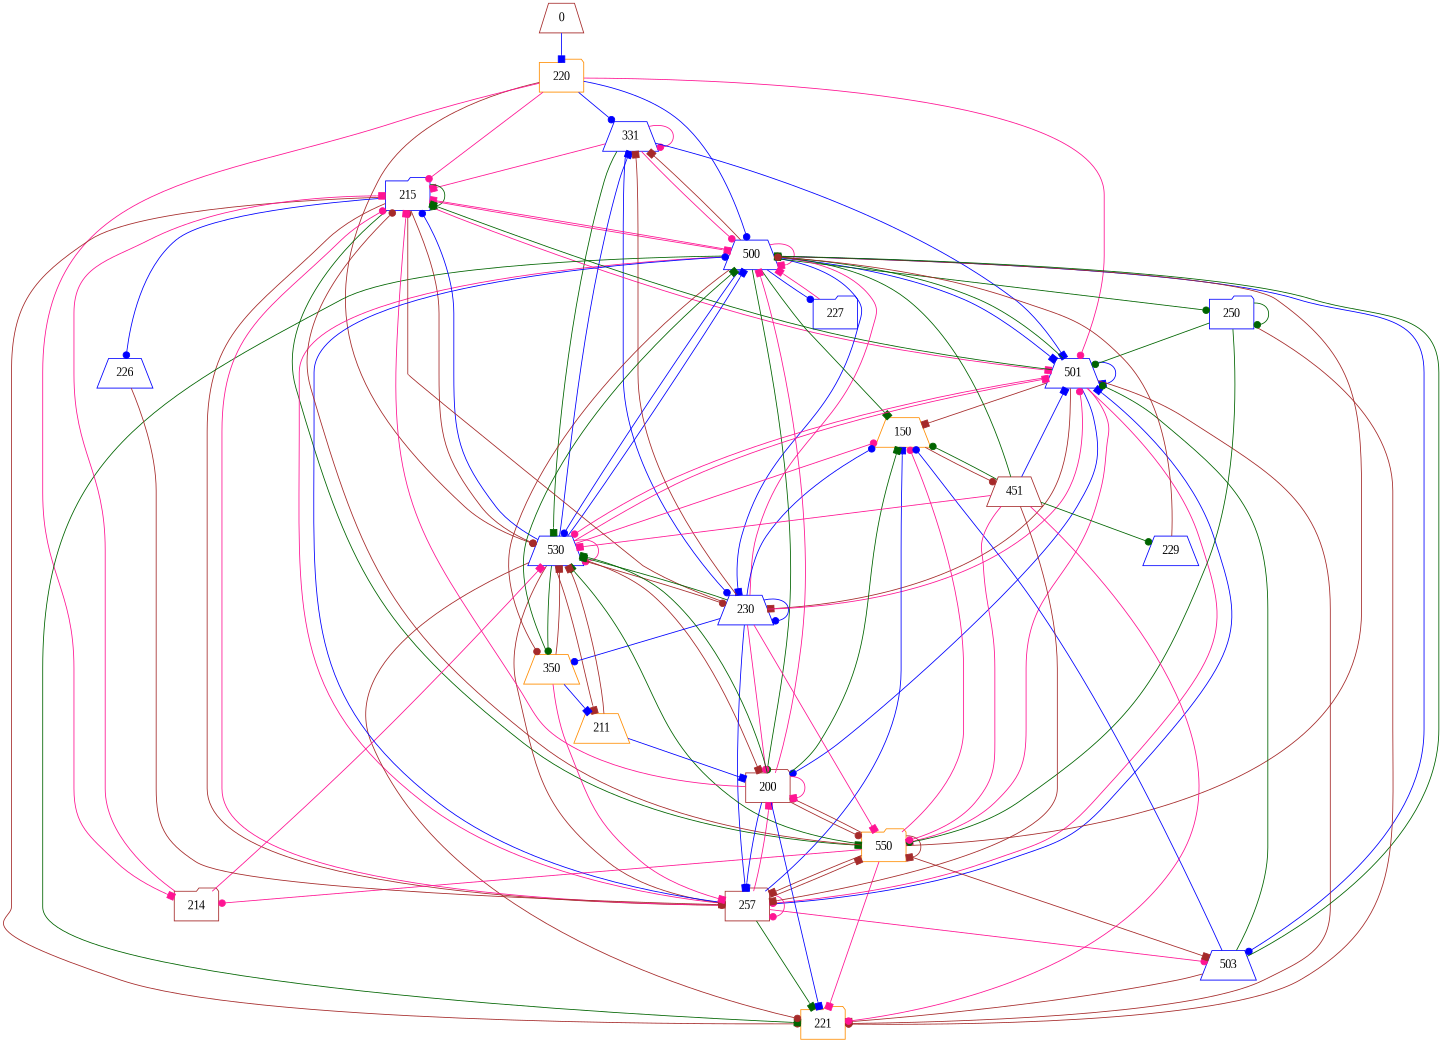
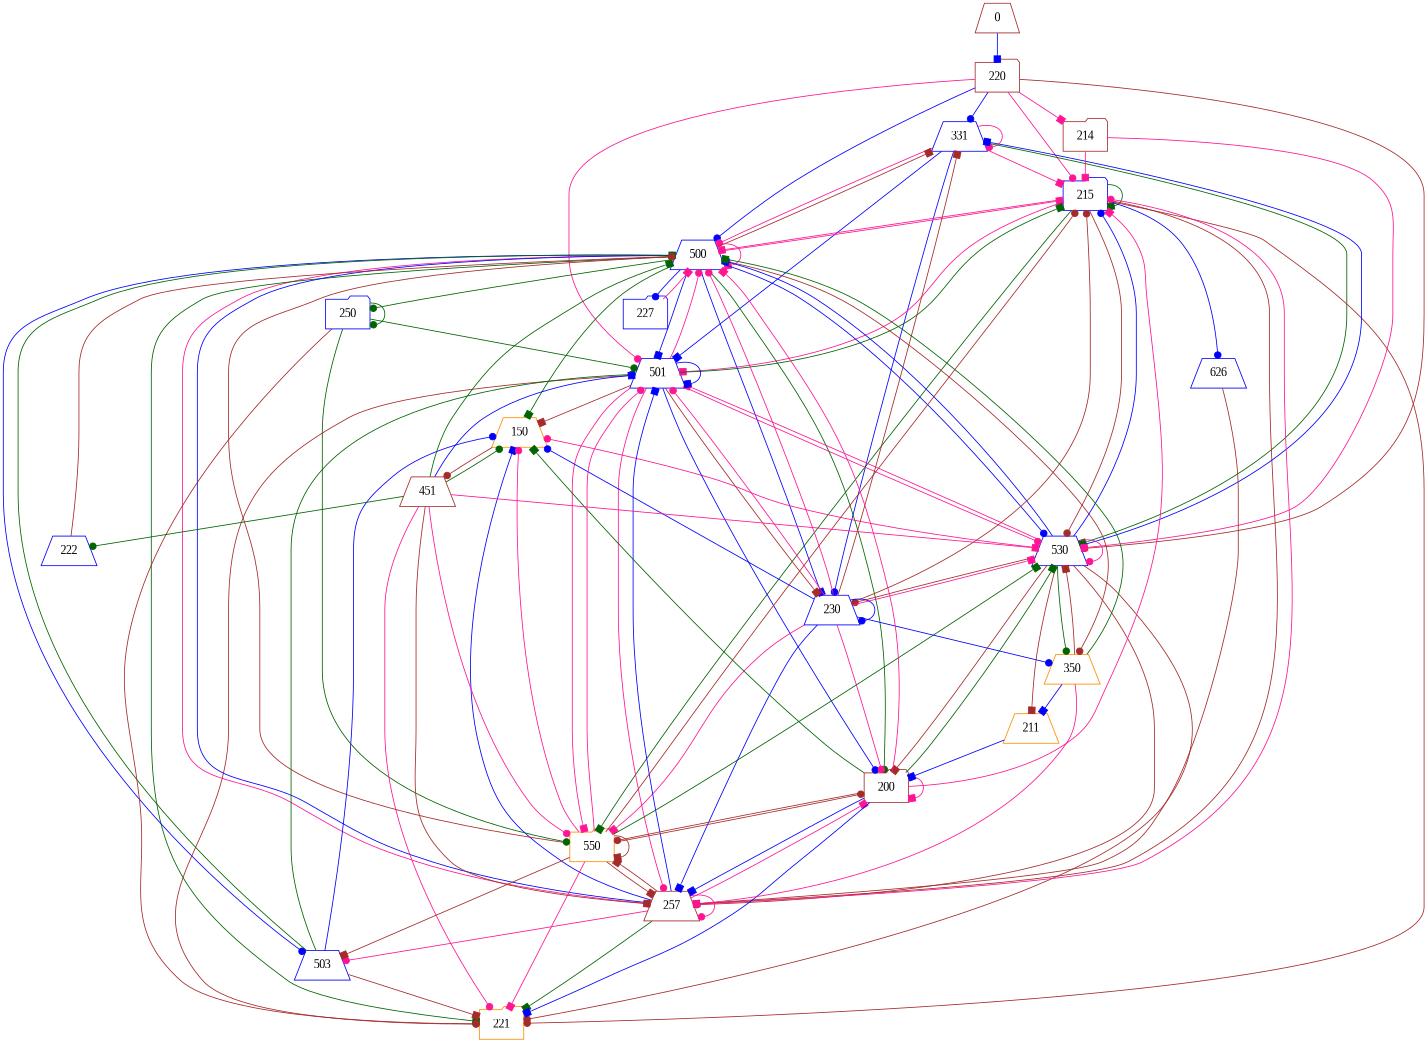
(562, 77) -> (997, 77)
(954, 290) -> (686, 318)
(125, 373) -> (1219, 373)
(1171, 551) -> (69, 551)
(658, 578) -> (939, 584)
(592, 642) -> none
(543, 876) -> (587, 604)
(747, 906) -> (672, 906)
